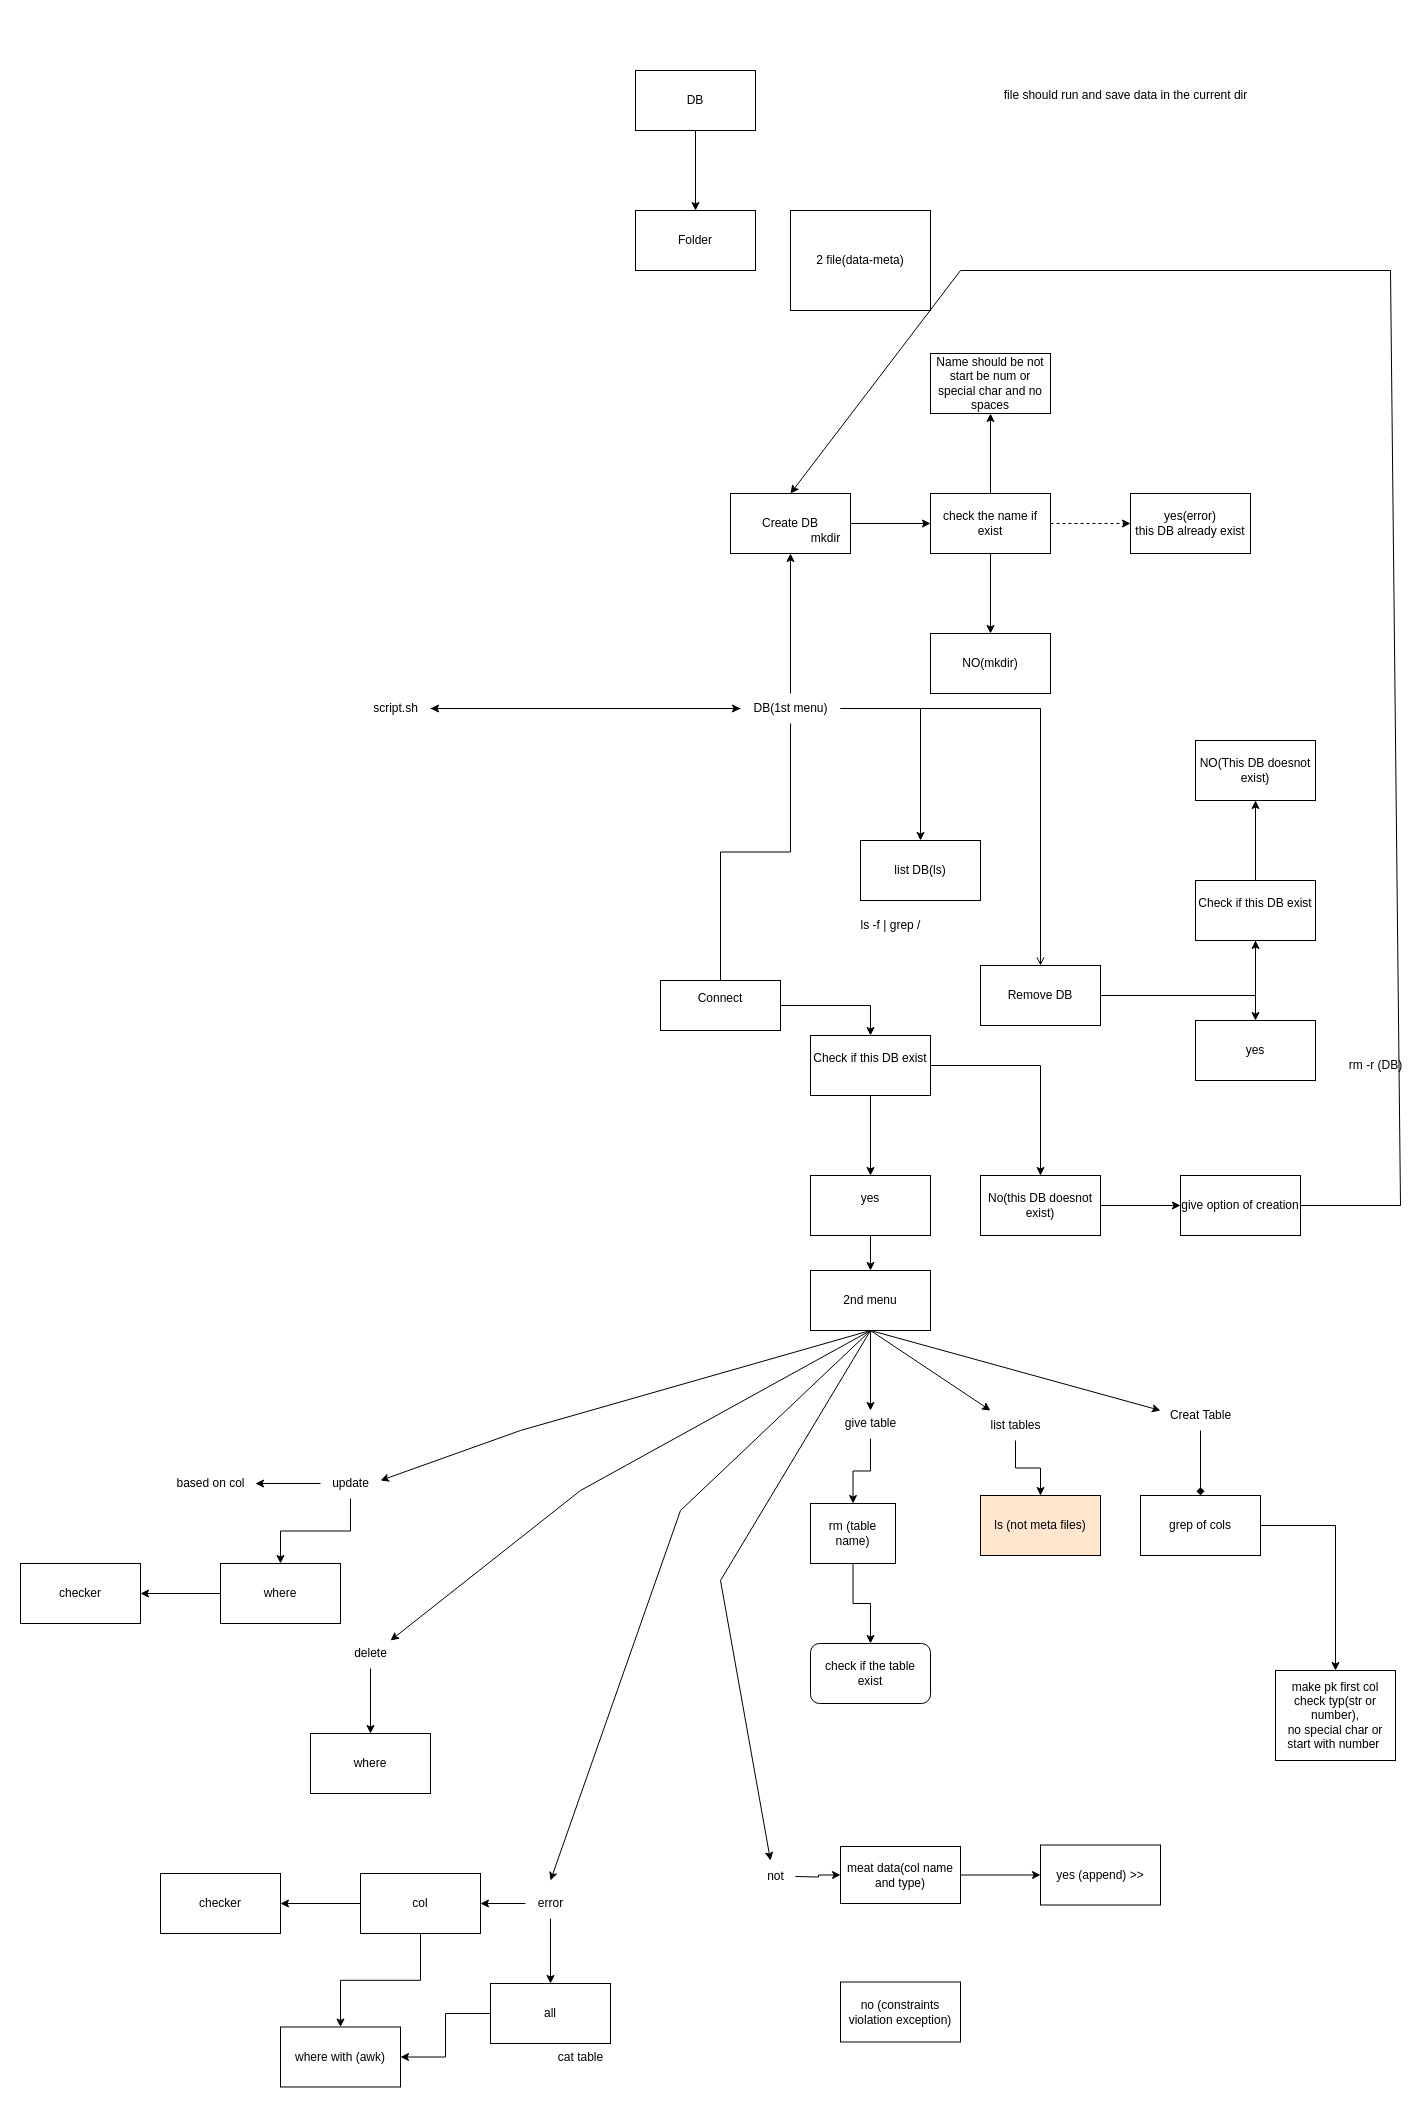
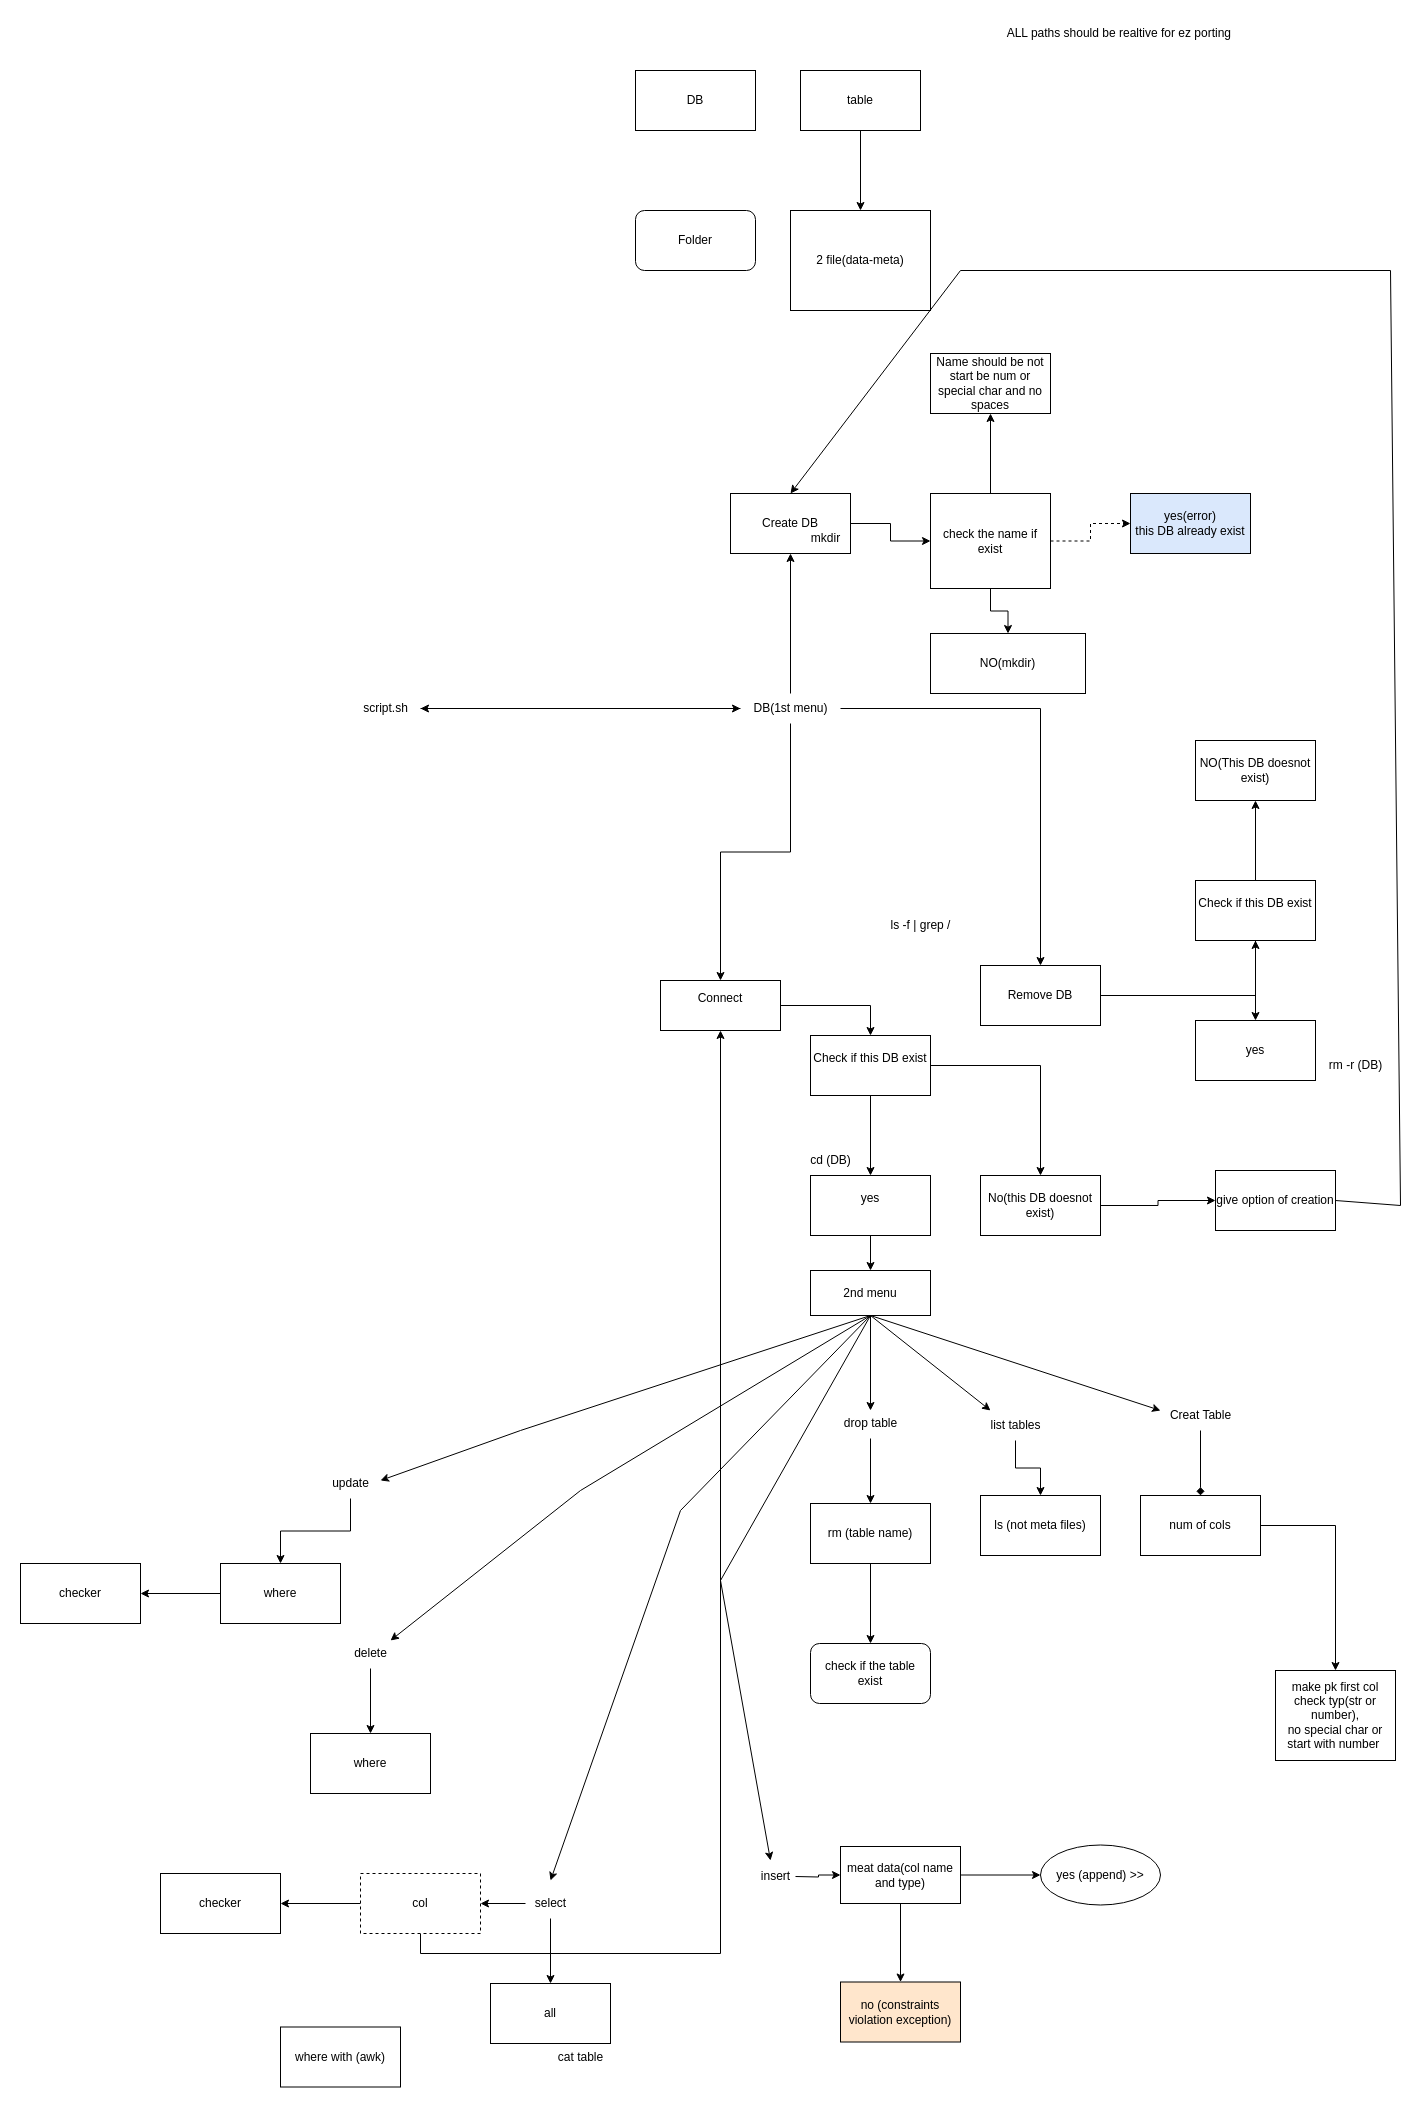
none -> (1121, 41)
(1126, 96) -> none
none -> (861, 101)
(696, 167) -> none
none -> (861, 167)
(696, 241) -> (696, 241)
(991, 524) -> (991, 541)
(1191, 524) -> (1191, 524)
(991, 664) -> (1008, 664)
(396, 709) -> (386, 709)
(921, 772) -> none
(921, 871) -> none
(891, 926) -> (921, 926)
(1041, 959) -> (1041, 957)
(721, 975) -> (721, 972)
(1376, 1066) -> (1356, 1066)
none -> (831, 1161)
(1241, 1206) -> (1276, 1201)
(871, 1301) -> (871, 1293)
(871, 1424) -> (871, 1424)
(211, 1484) -> none
(291, 1484) -> none
(1041, 1526) -> (1041, 1526)
(1201, 1526) -> (1201, 1526)
(853, 1534) -> (871, 1534)
(1101, 1875) -> (1101, 1875)
(776, 1884) -> (776, 1884)
(421, 1904) -> (421, 1904)
(551, 1904) -> (551, 1904)
none -> (901, 1940)
(376, 1980) -> (721, 1922)
(901, 2012) -> (901, 2012)
(446, 2032) -> none
